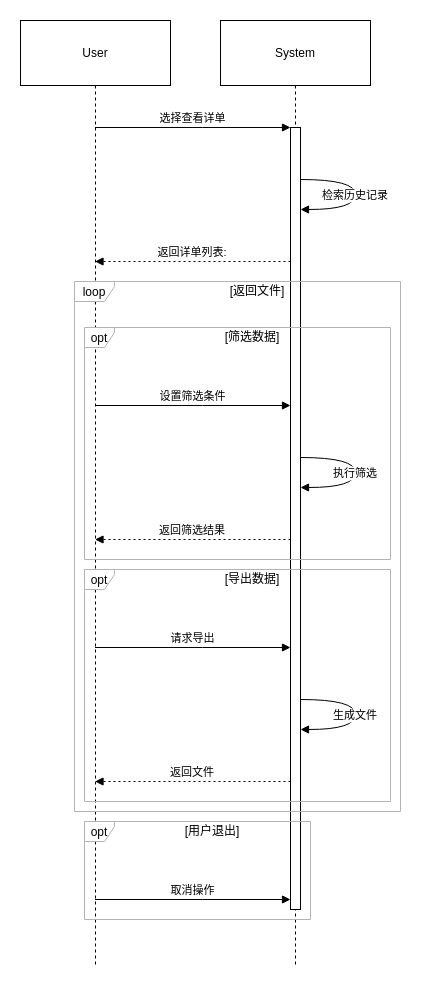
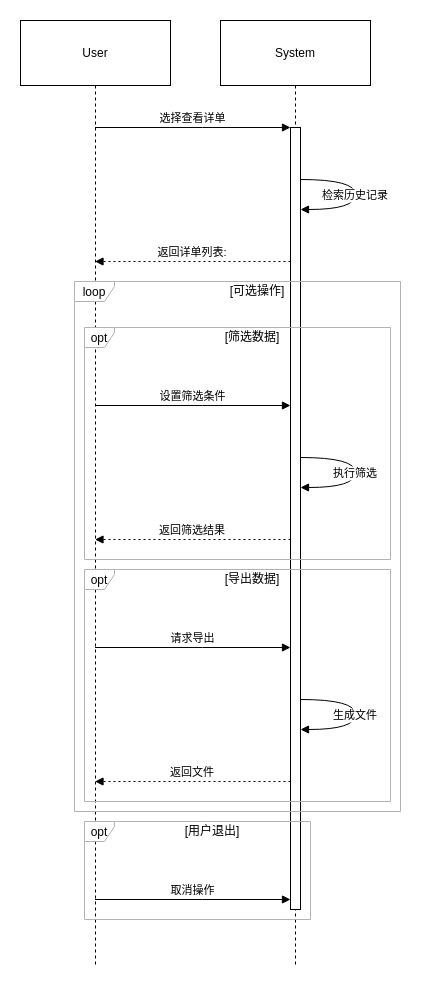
(258, 292) -> (258, 292)
